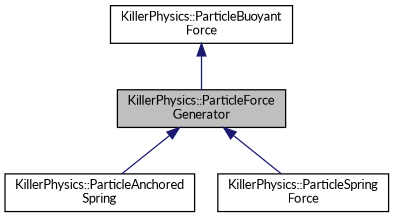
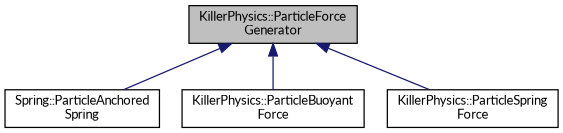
(202, 73) -> (273, 73)
(100, 193) -> (82, 109)
